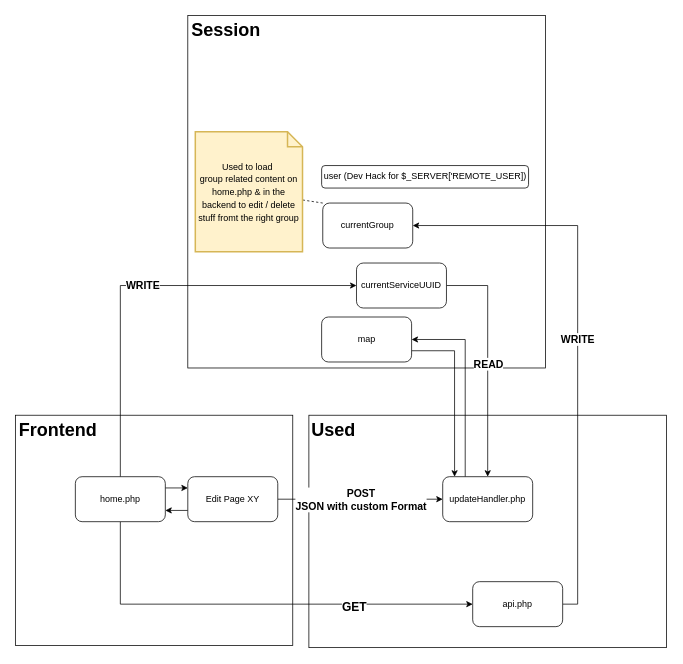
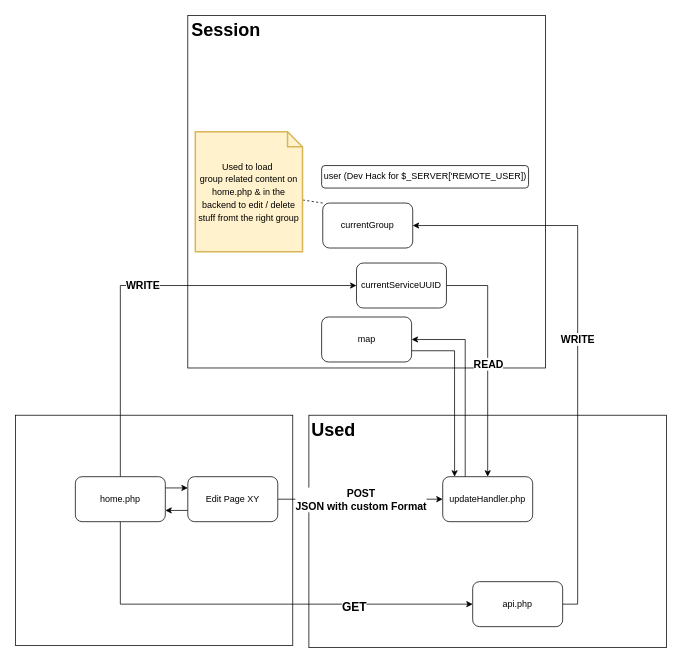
(60, 434) -> none
